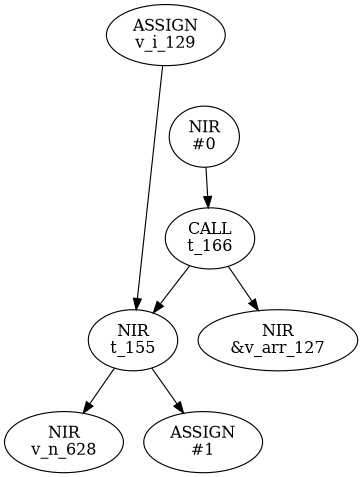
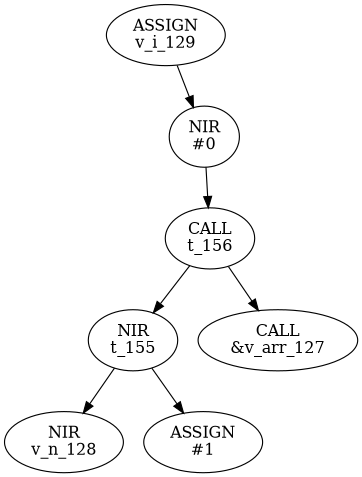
(150, 182) -> (183, 81)
(210, 238) -> (210, 238)
(278, 340) -> (278, 340)
(64, 442) -> (64, 442)
